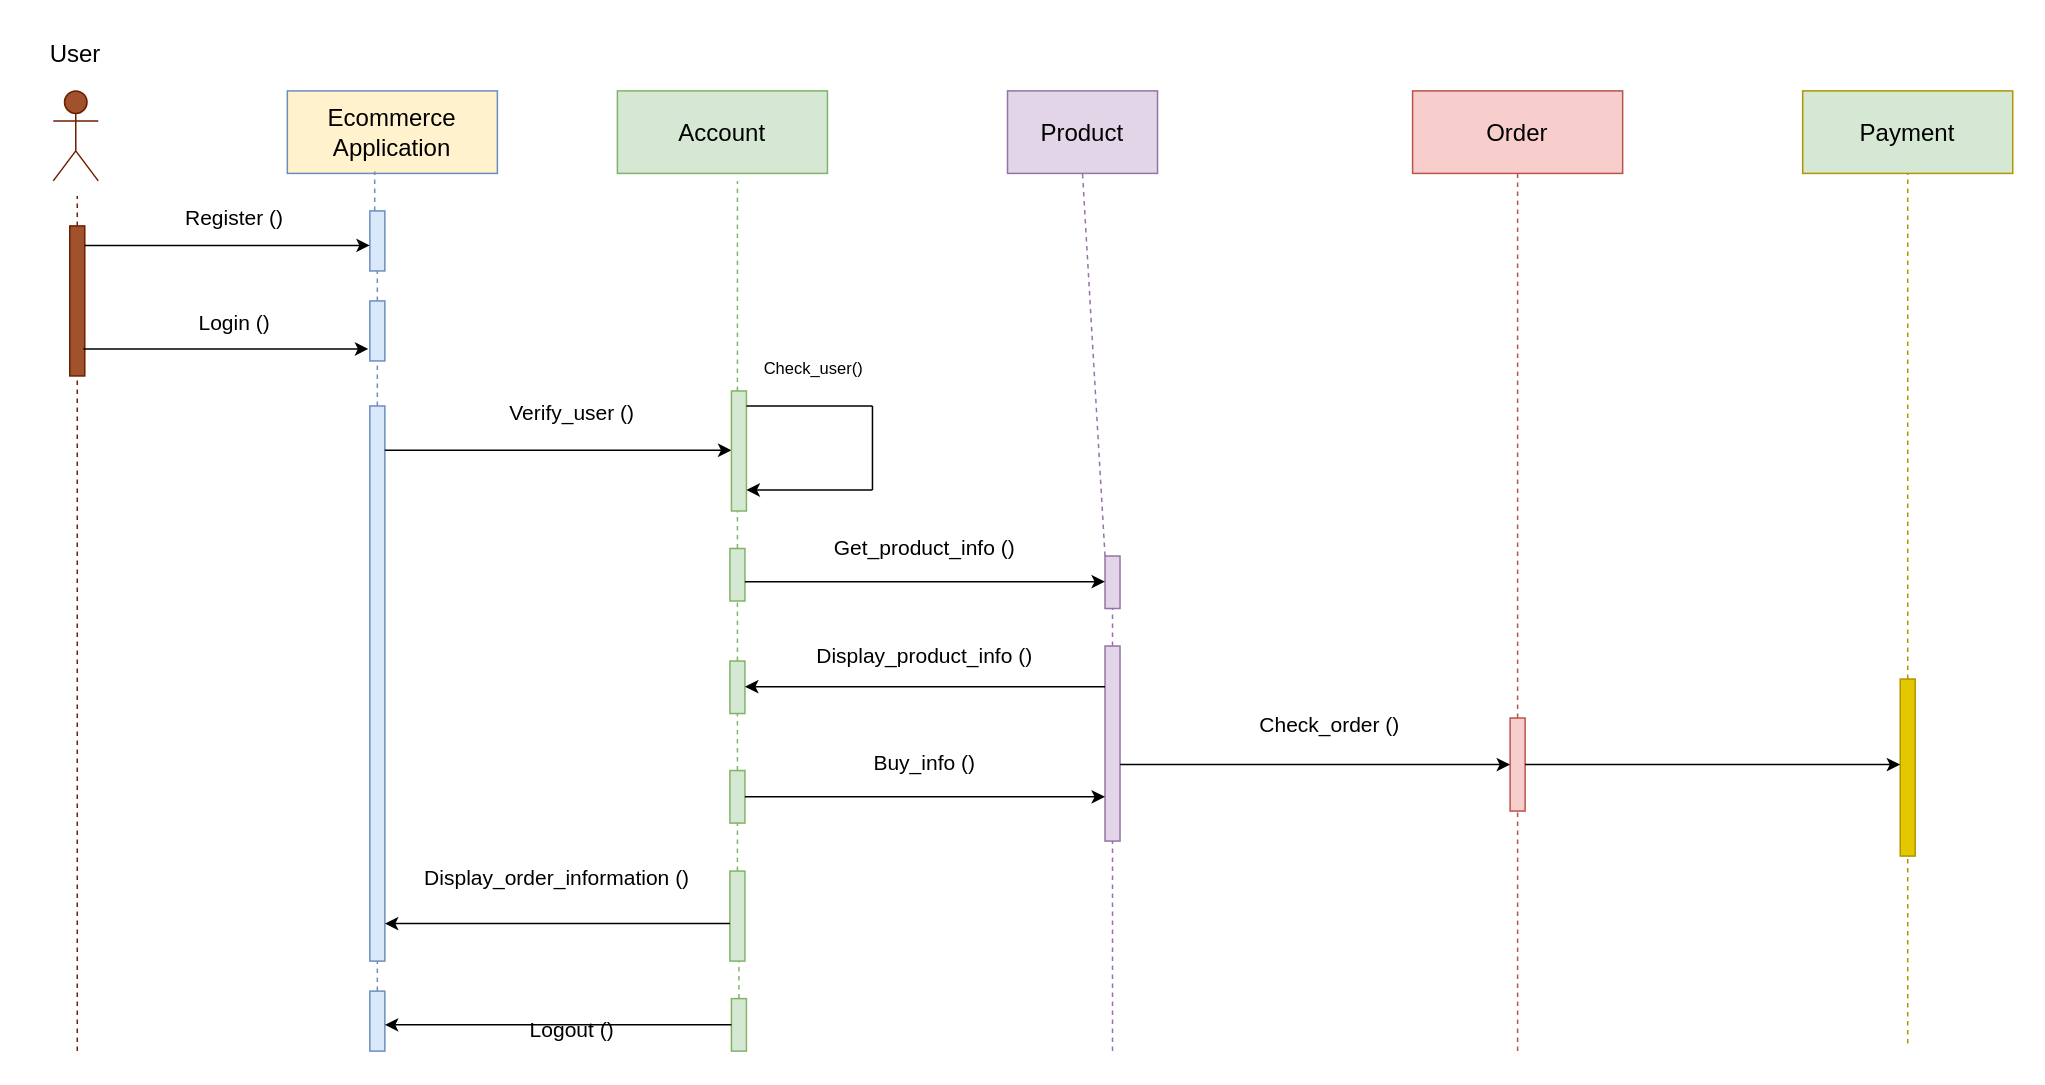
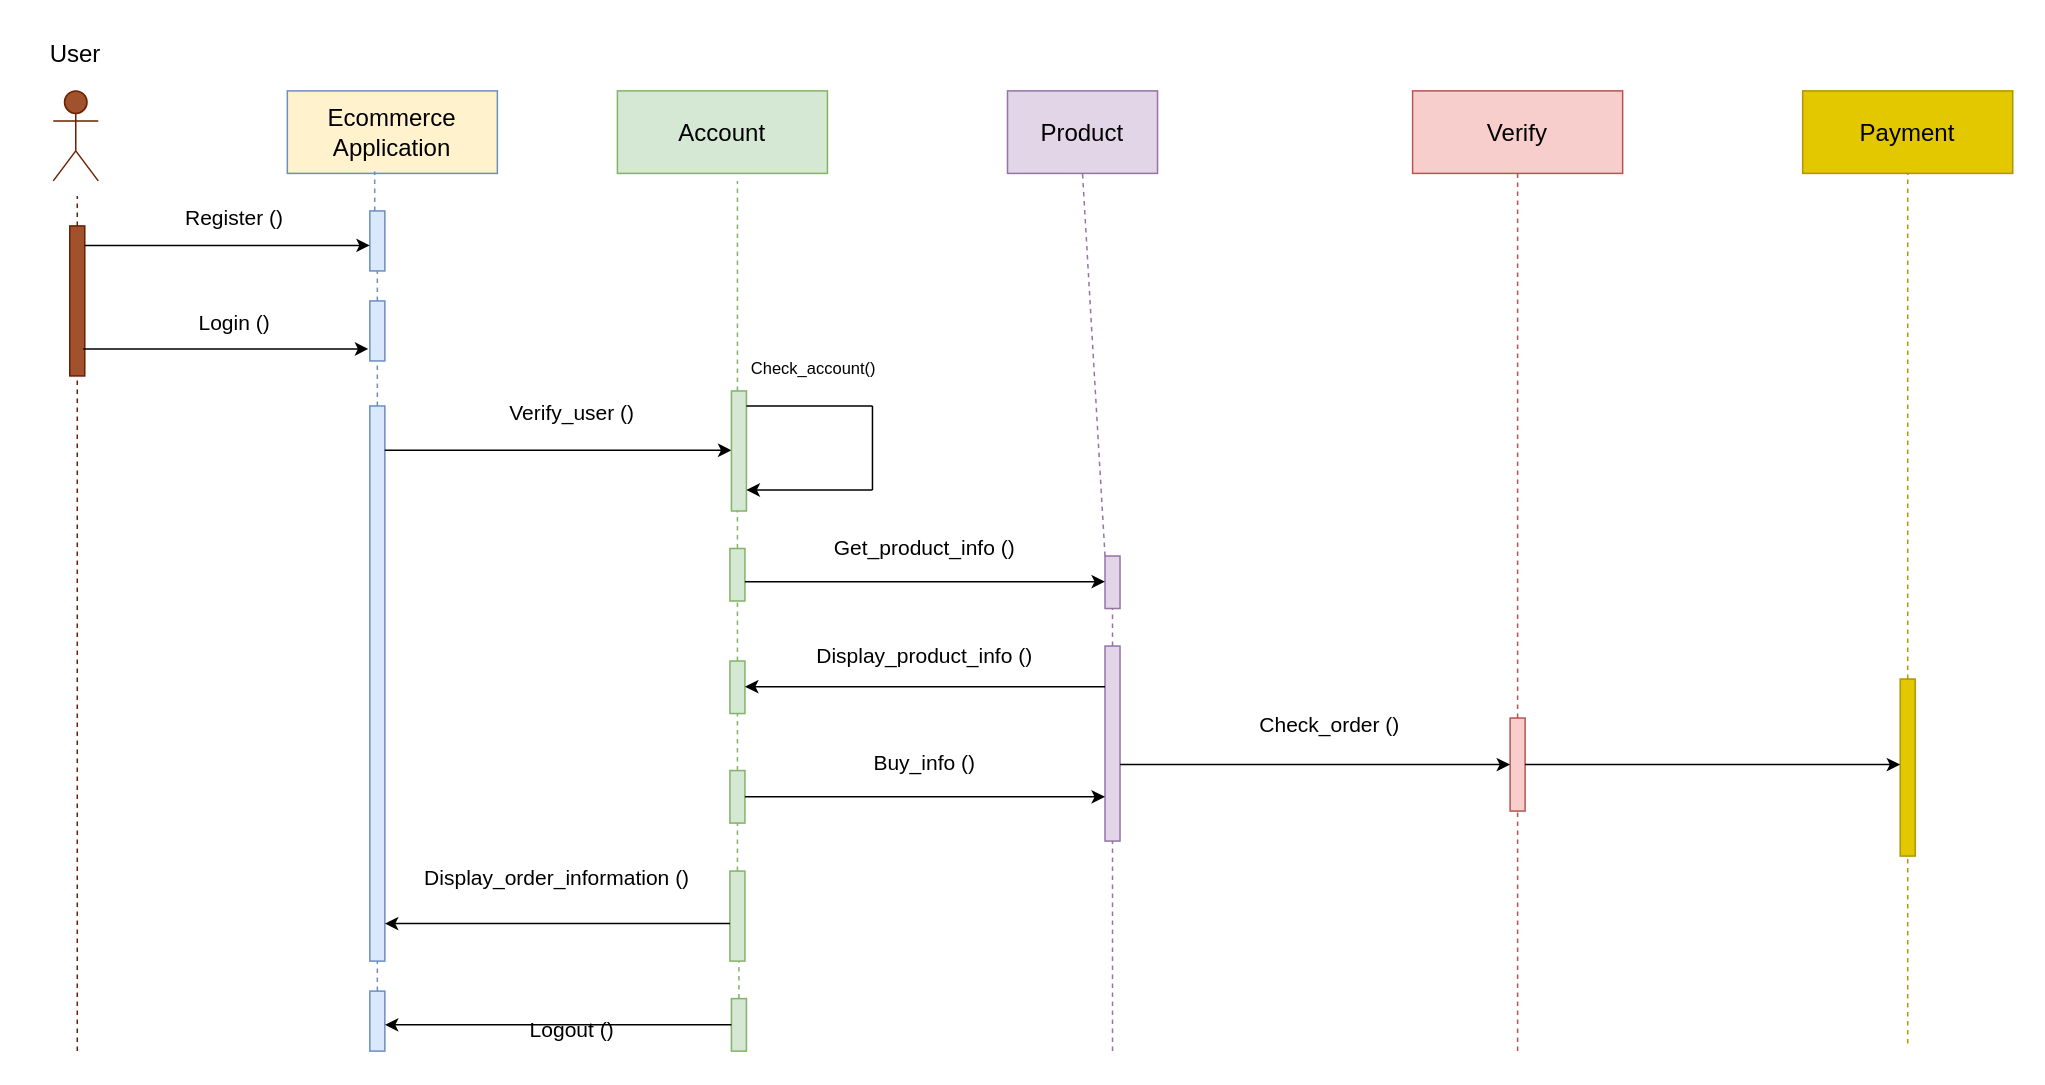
(1907, 132) -> (1907, 132)
(1517, 133) -> (1517, 133)
(814, 368) -> (814, 368)
